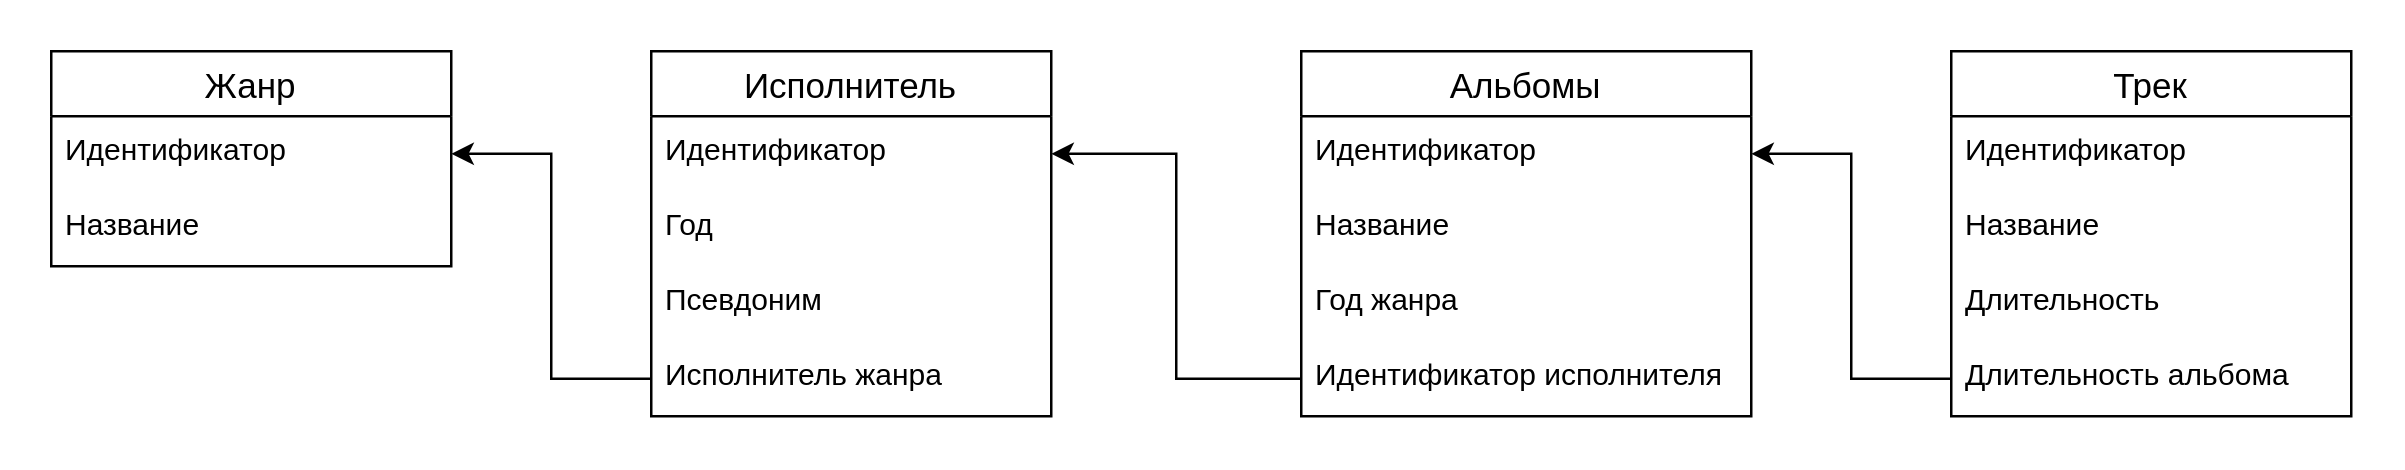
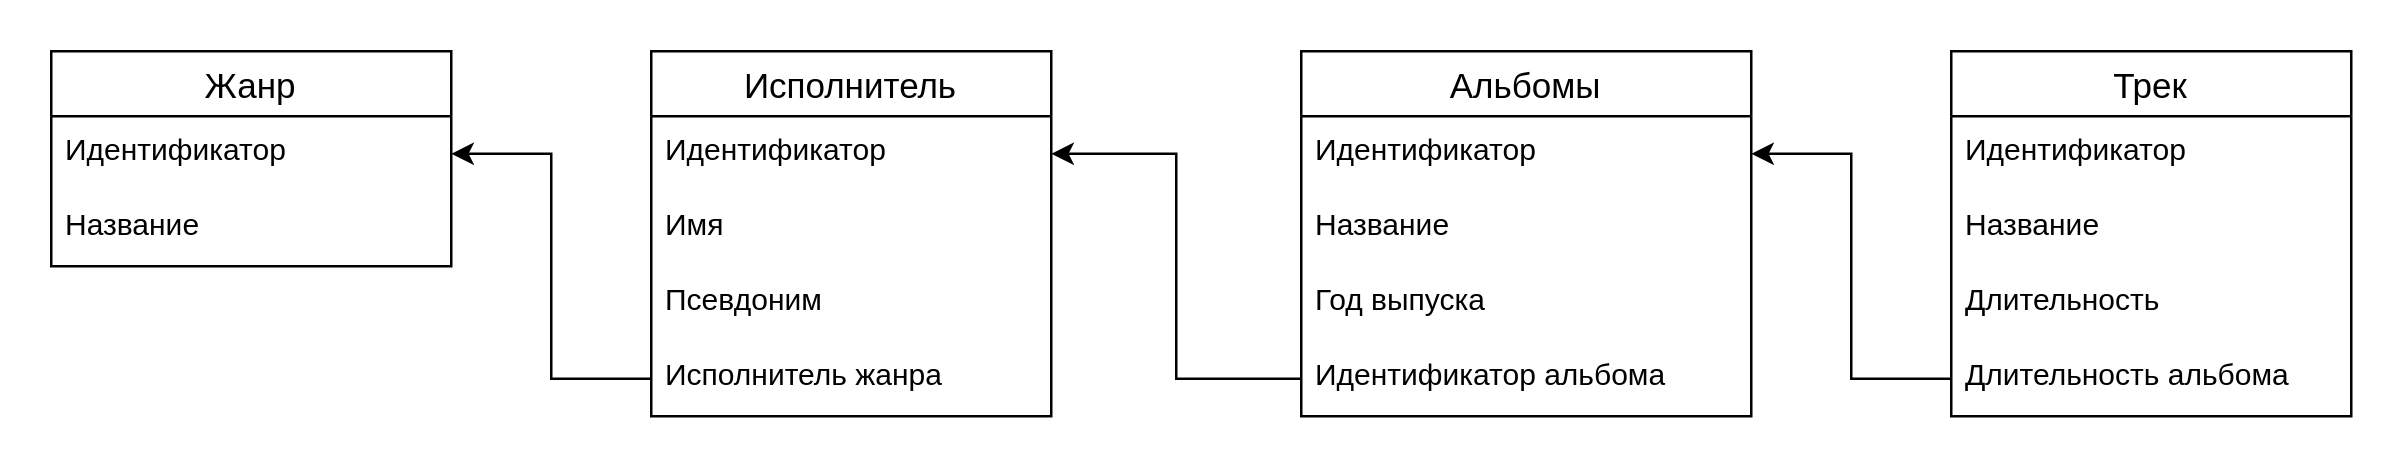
(690, 225) -> (690, 225)
(1387, 300) -> (1404, 300)
(1521, 375) -> (1488, 375)
